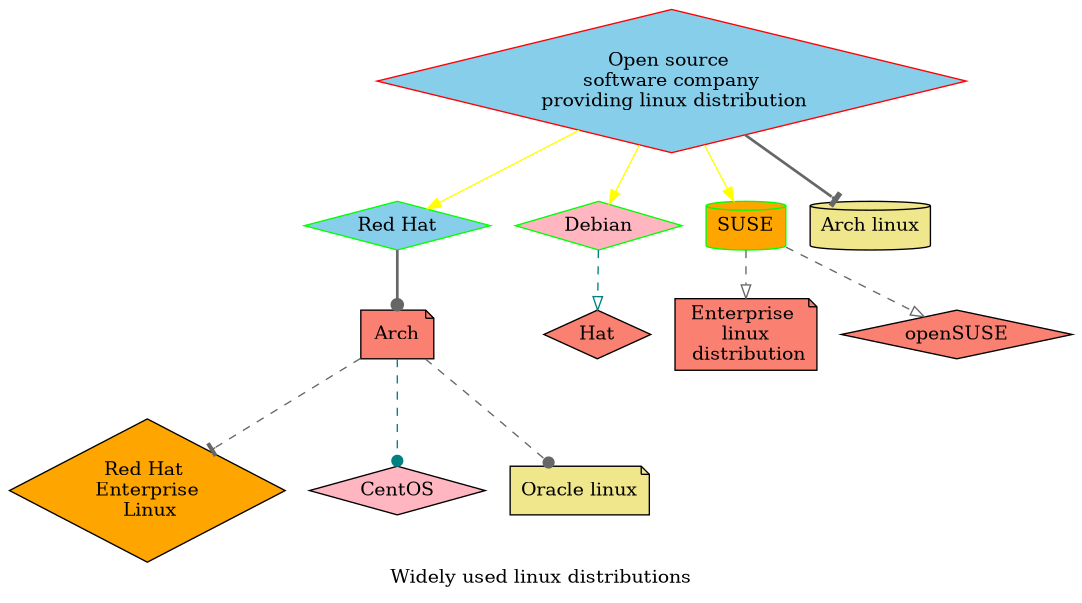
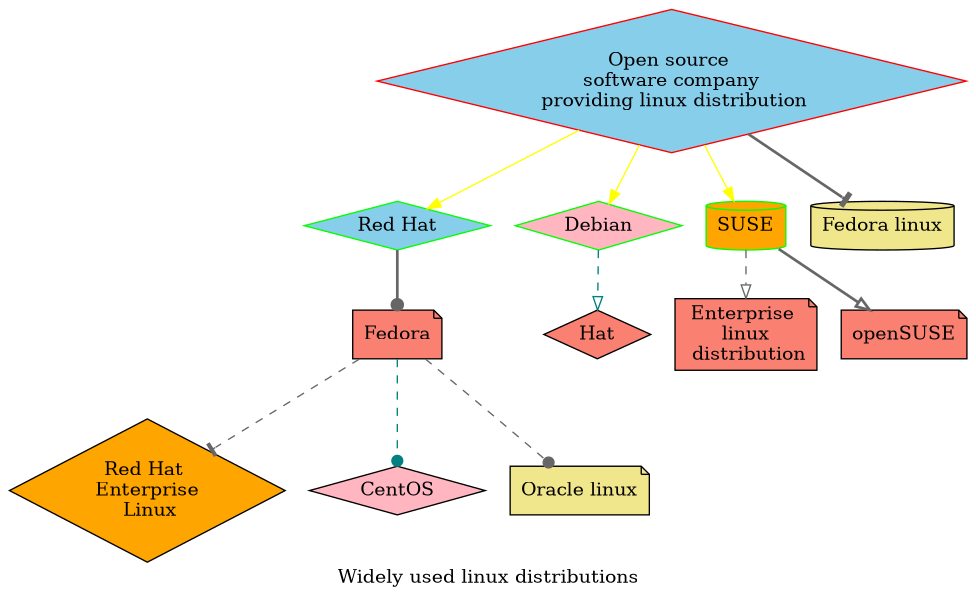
(870, 226) -> (882, 226)
(849, 279) -> (819, 276)
(397, 334) -> (397, 334)
(957, 334) -> (904, 334)
